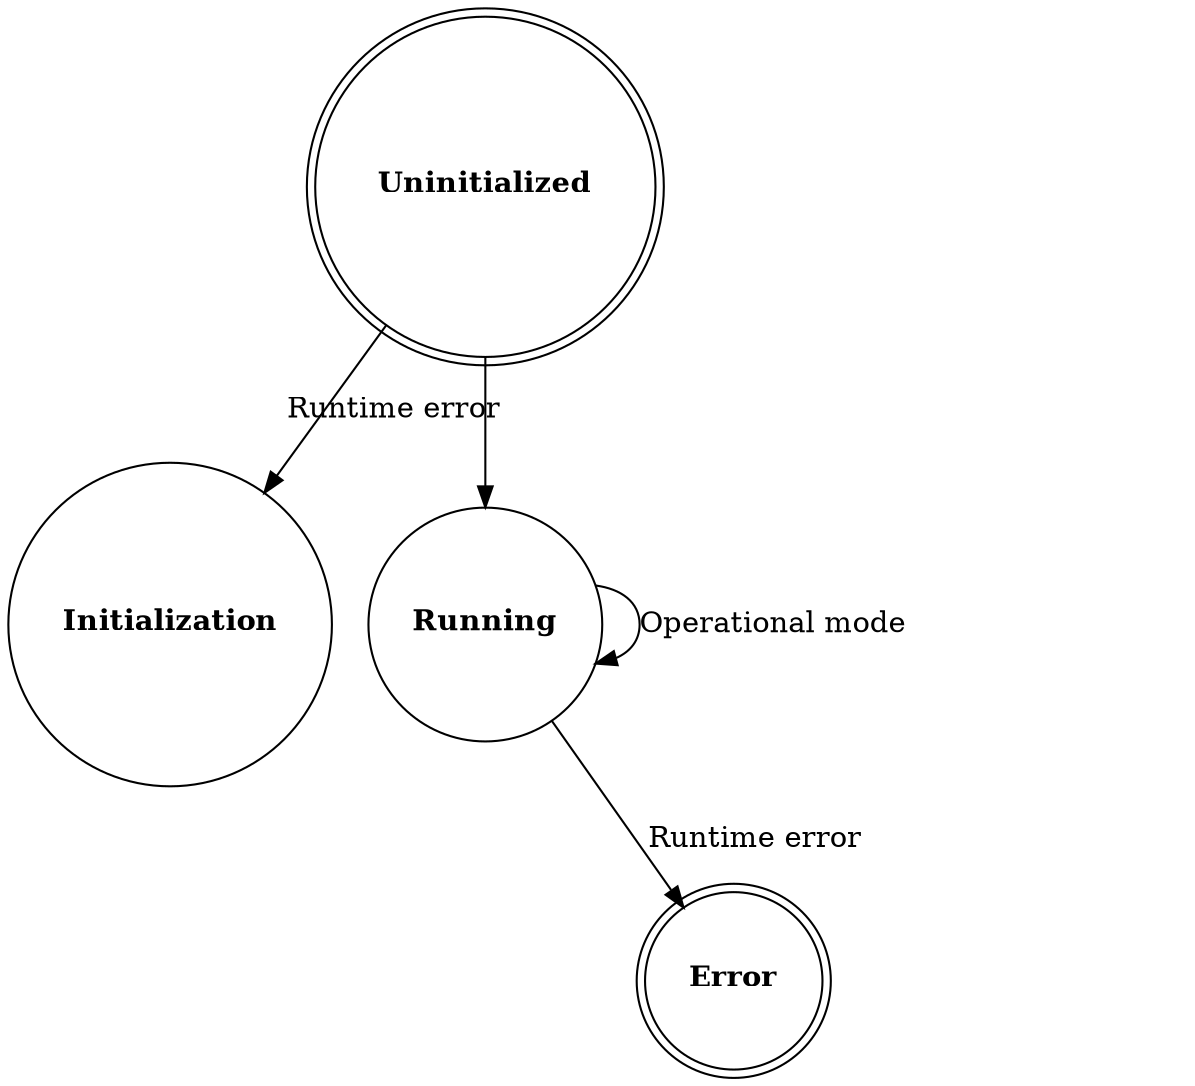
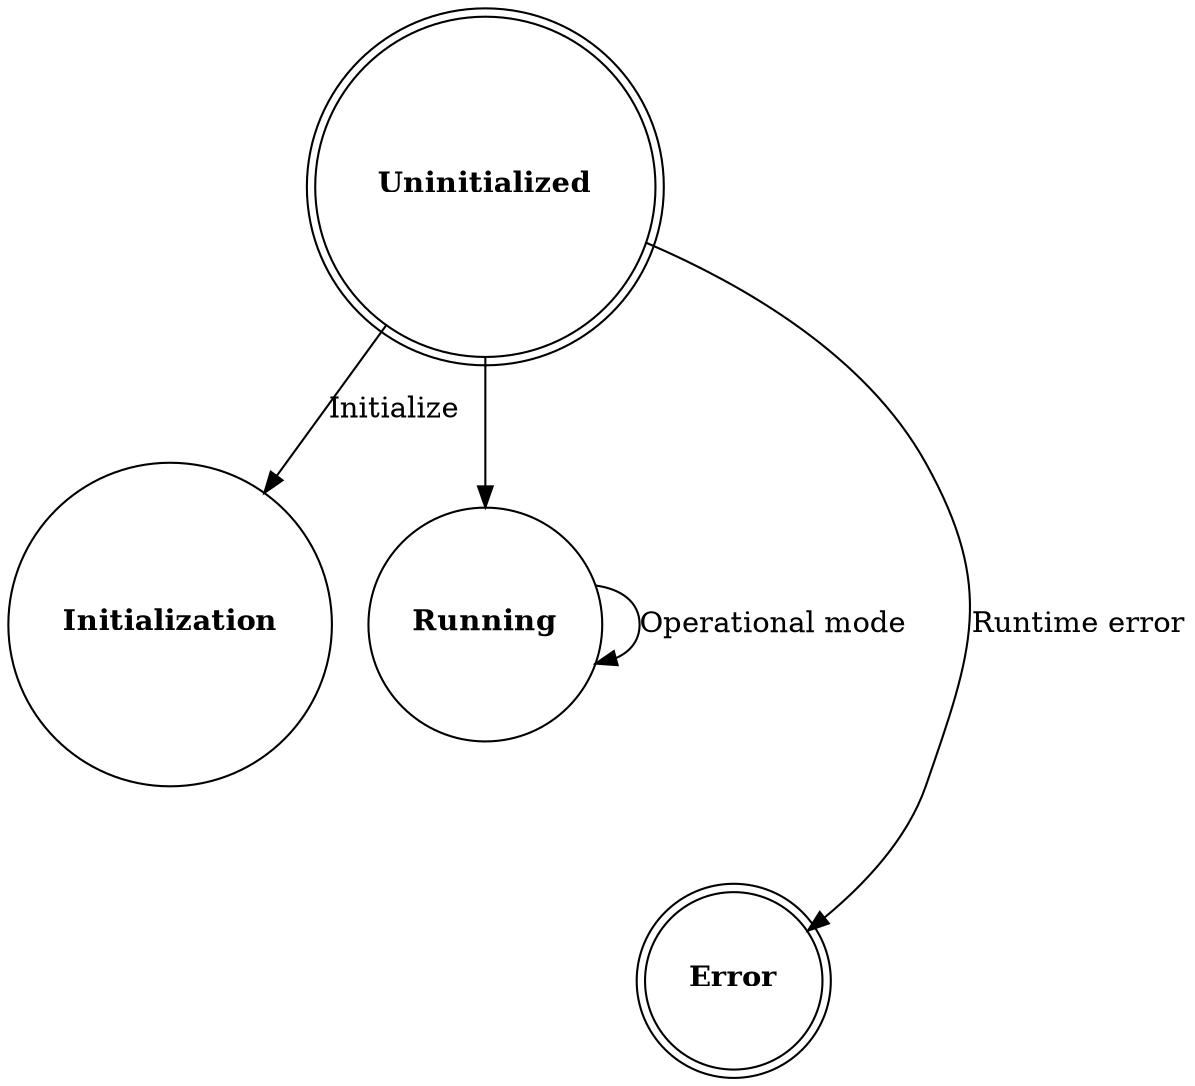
(395, 410) -> (395, 410)
(612, 805) -> (955, 528)
